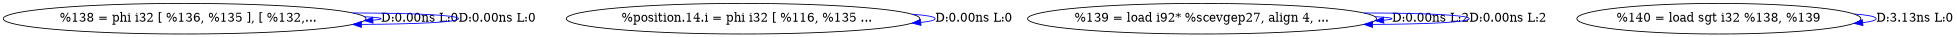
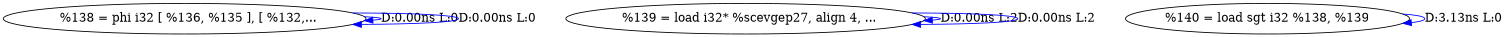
(743, 19) -> none
(1202, 19) -> (746, 19)
